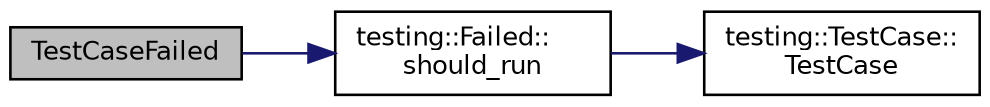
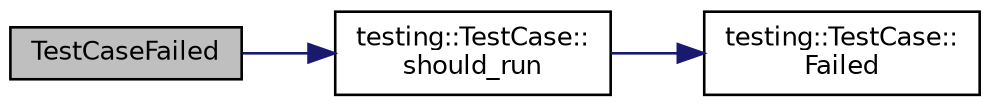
(473, 53) -> (473, 53)
(842, 53) -> (842, 53)
